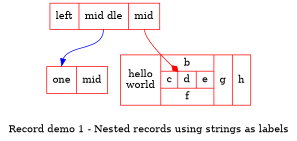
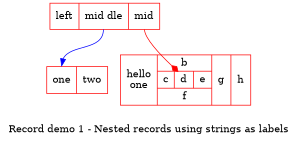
(92, 80) -> (92, 80)
(141, 85) -> (139, 85)
